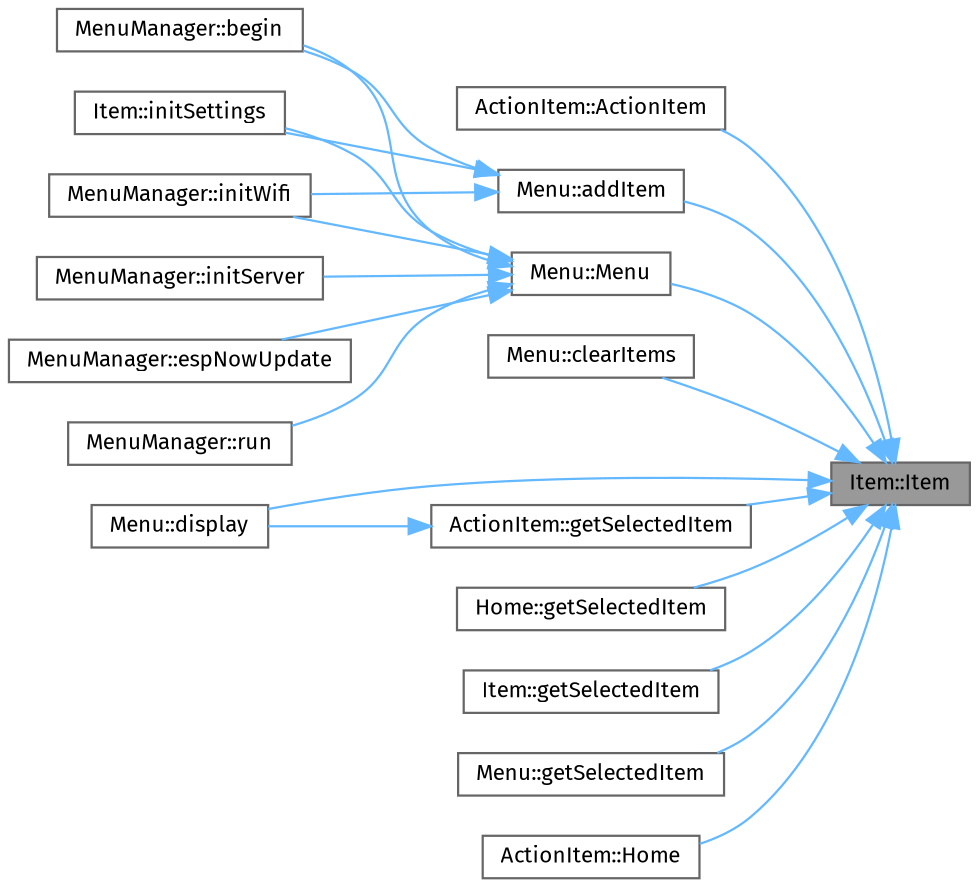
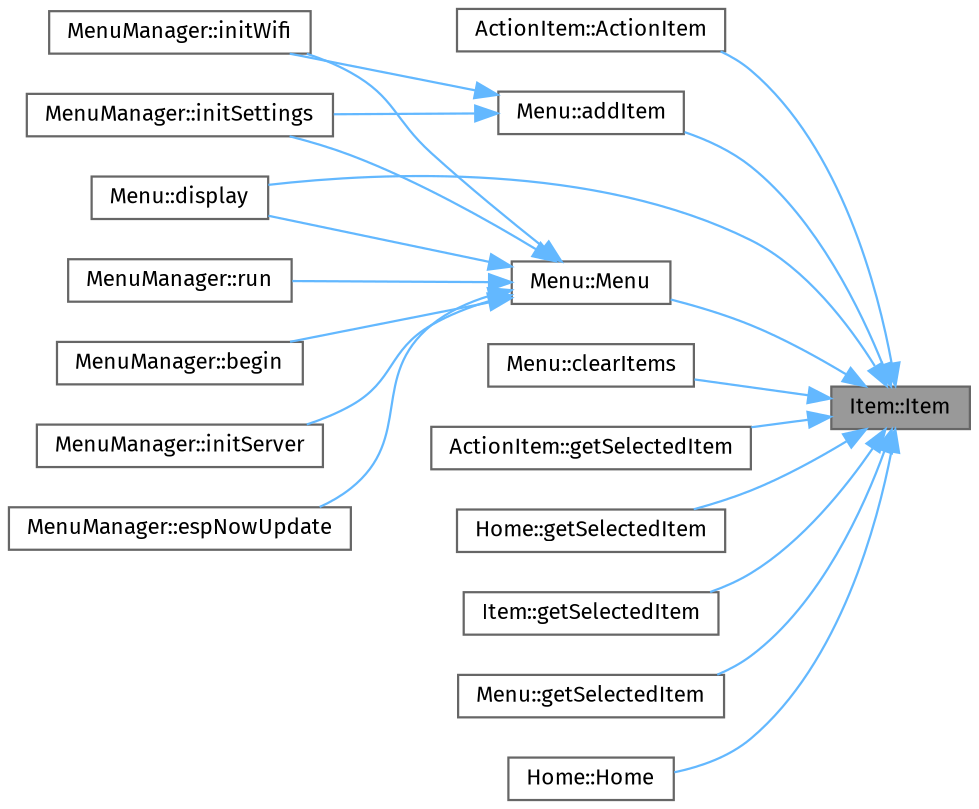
(180, 113) -> (180, 115)
(400, 121) -> none
(338, 526) -> (379, 239)
(591, 857) -> (591, 779)
